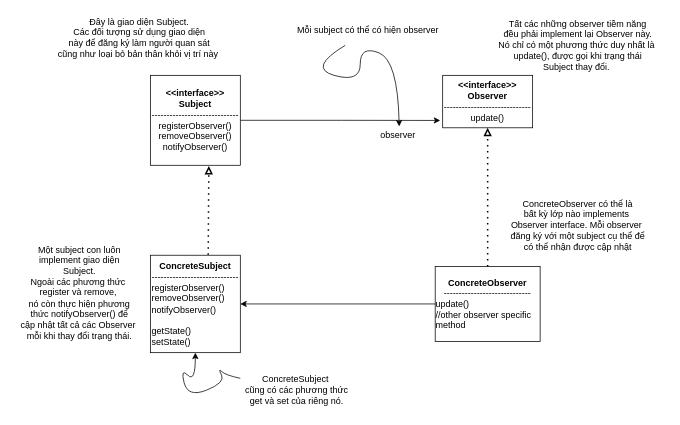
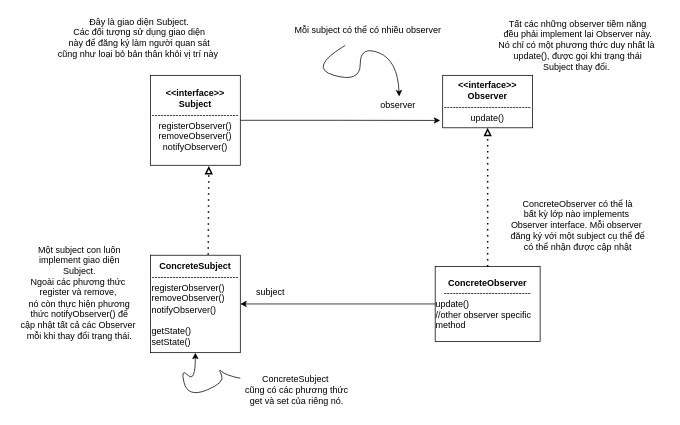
(368, 30) -> (368, 30)
(398, 135) -> (398, 105)
none -> (270, 293)
